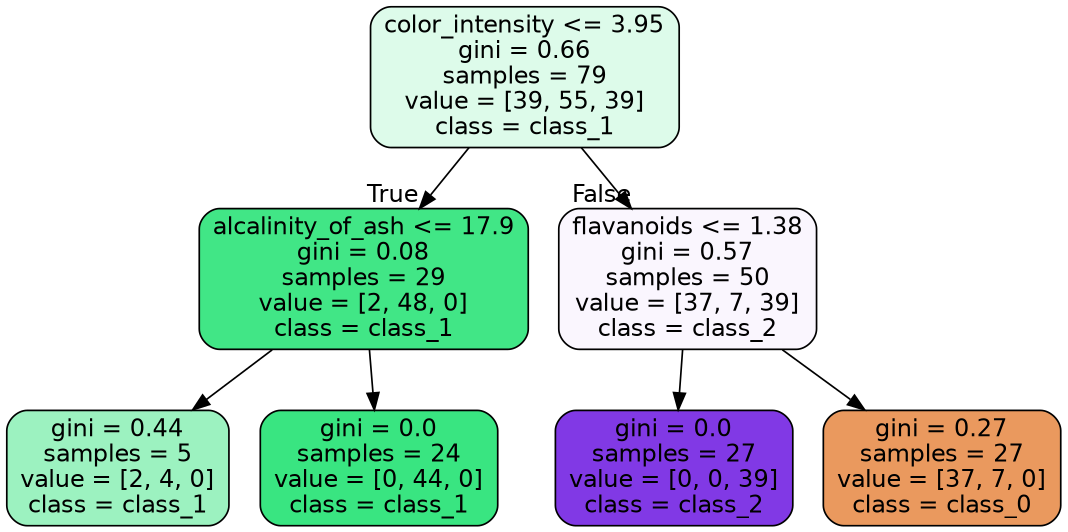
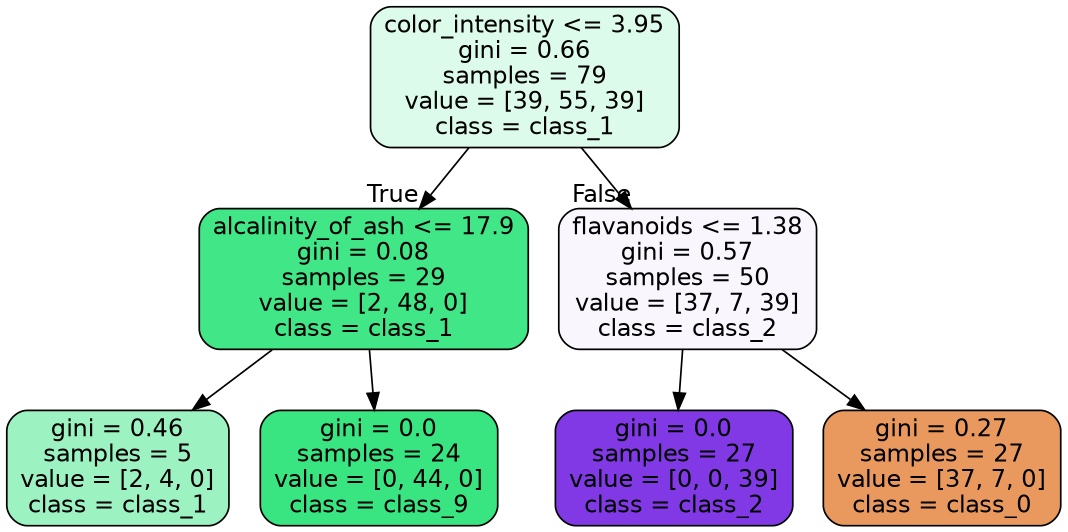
(118, 468) -> (118, 468)
(379, 468) -> (379, 468)
